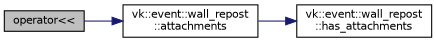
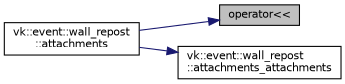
(98, 21) -> (174, 26)
(364, 21) -> (260, 63)
